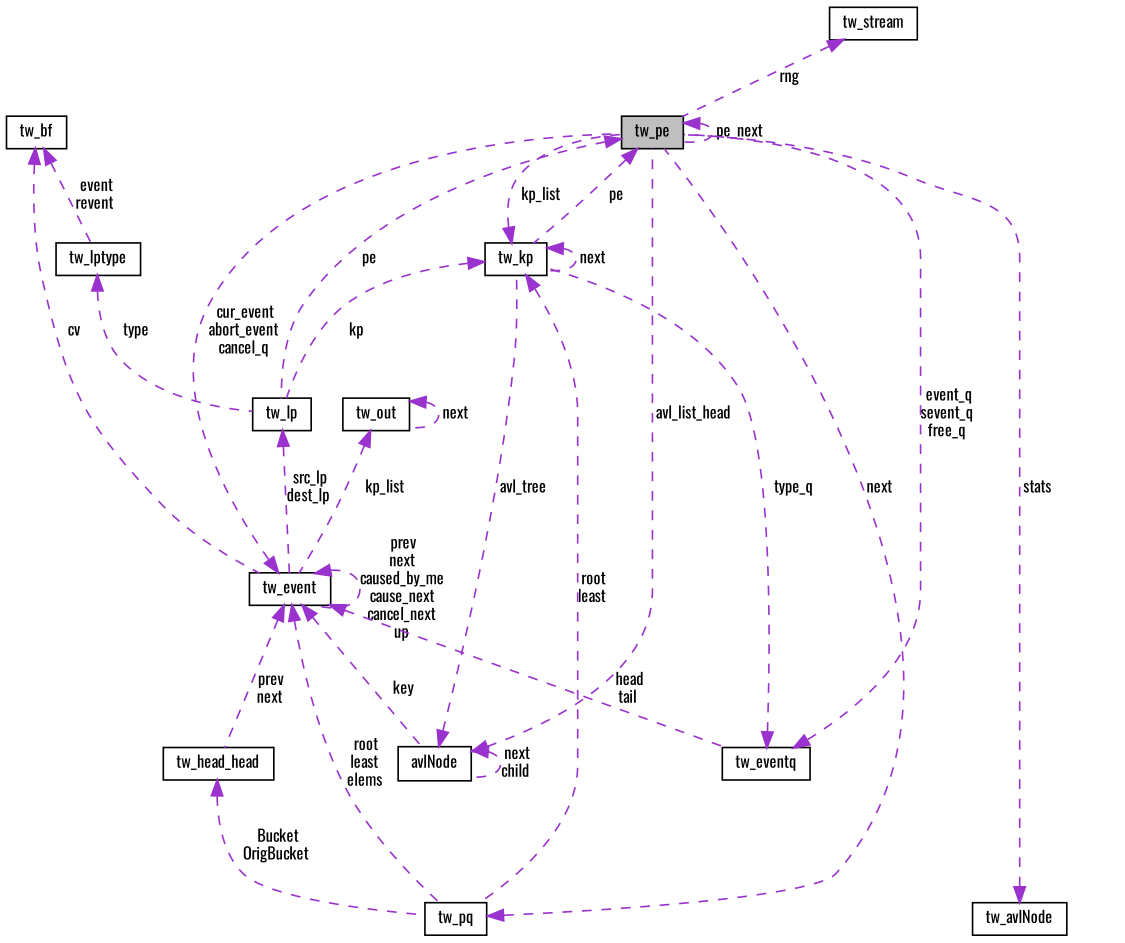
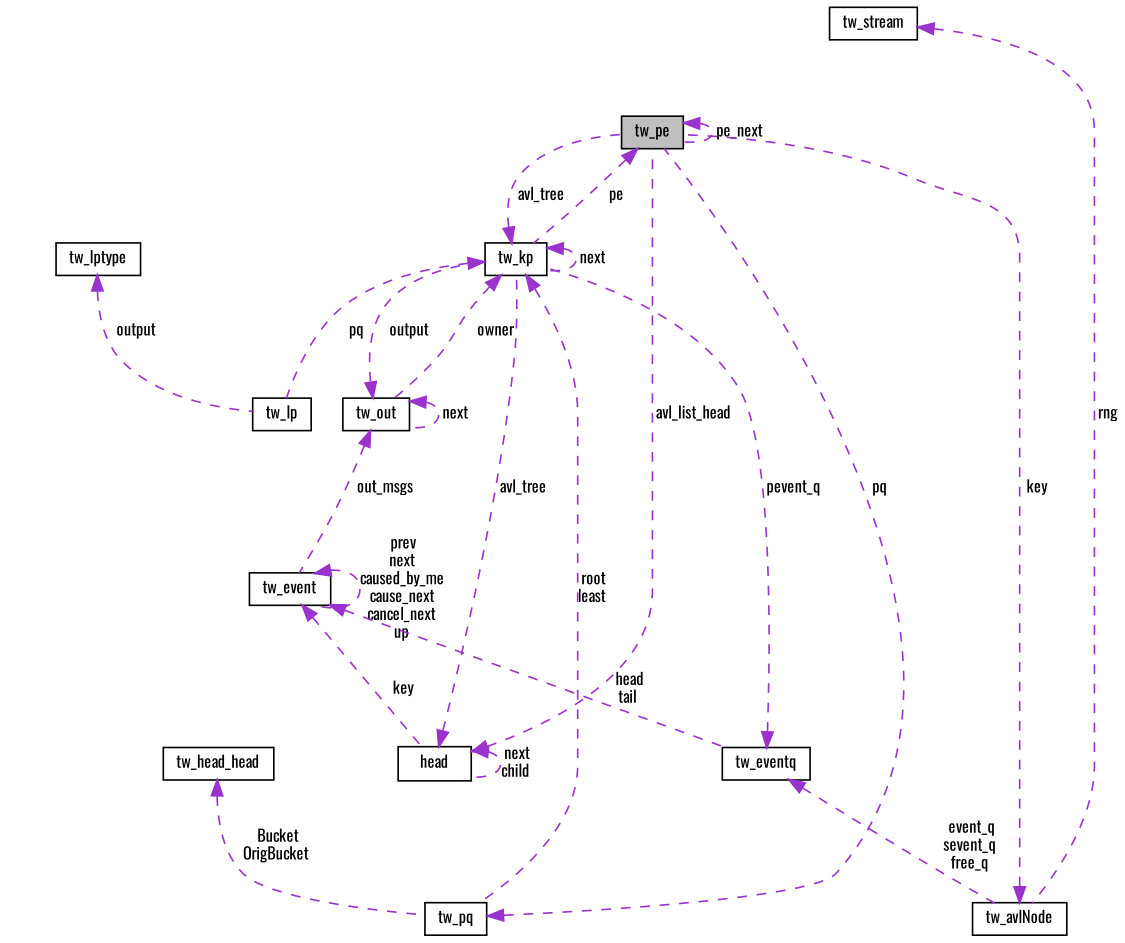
(755, 82) -> (1094, 422)
(37, 132) -> none
(540, 196) -> (540, 196)
(396, 220) -> none
(272, 233) -> none
none -> (396, 294)
(135, 332) -> (135, 332)
(355, 332) -> (355, 332)
none -> (446, 346)
(921, 375) -> (898, 846)
(384, 488) -> (384, 488)
(792, 488) -> (792, 488)
(878, 488) -> (878, 488)
(1036, 488) -> (1036, 488)
(286, 510) -> none
(251, 684) -> none
(435, 764) -> (435, 764)
(340, 776) -> none
